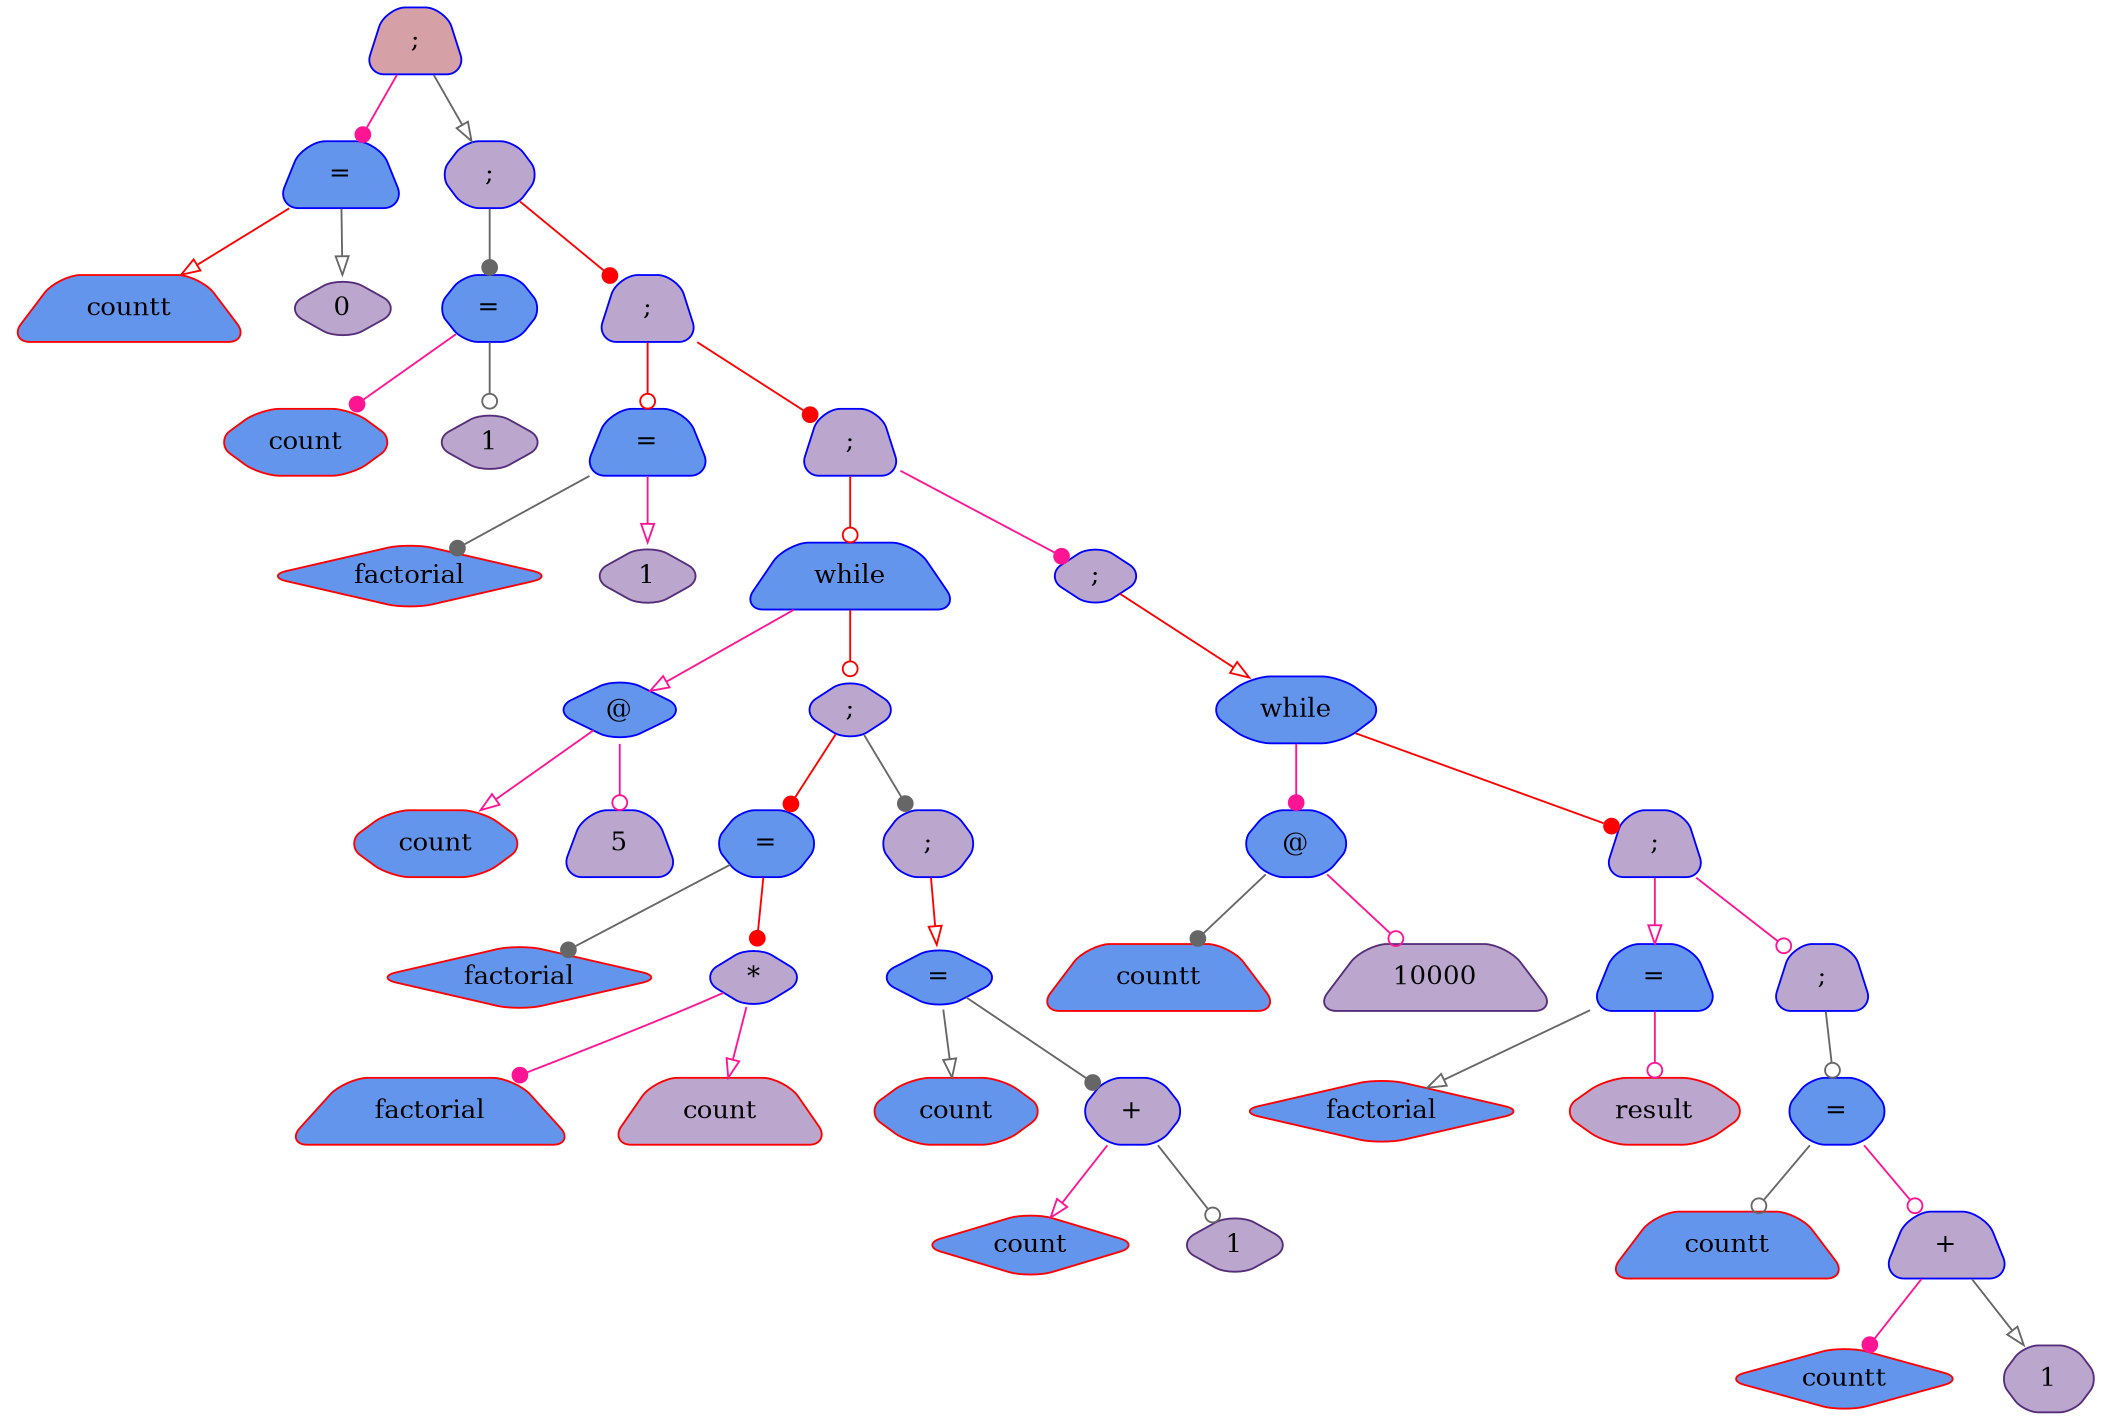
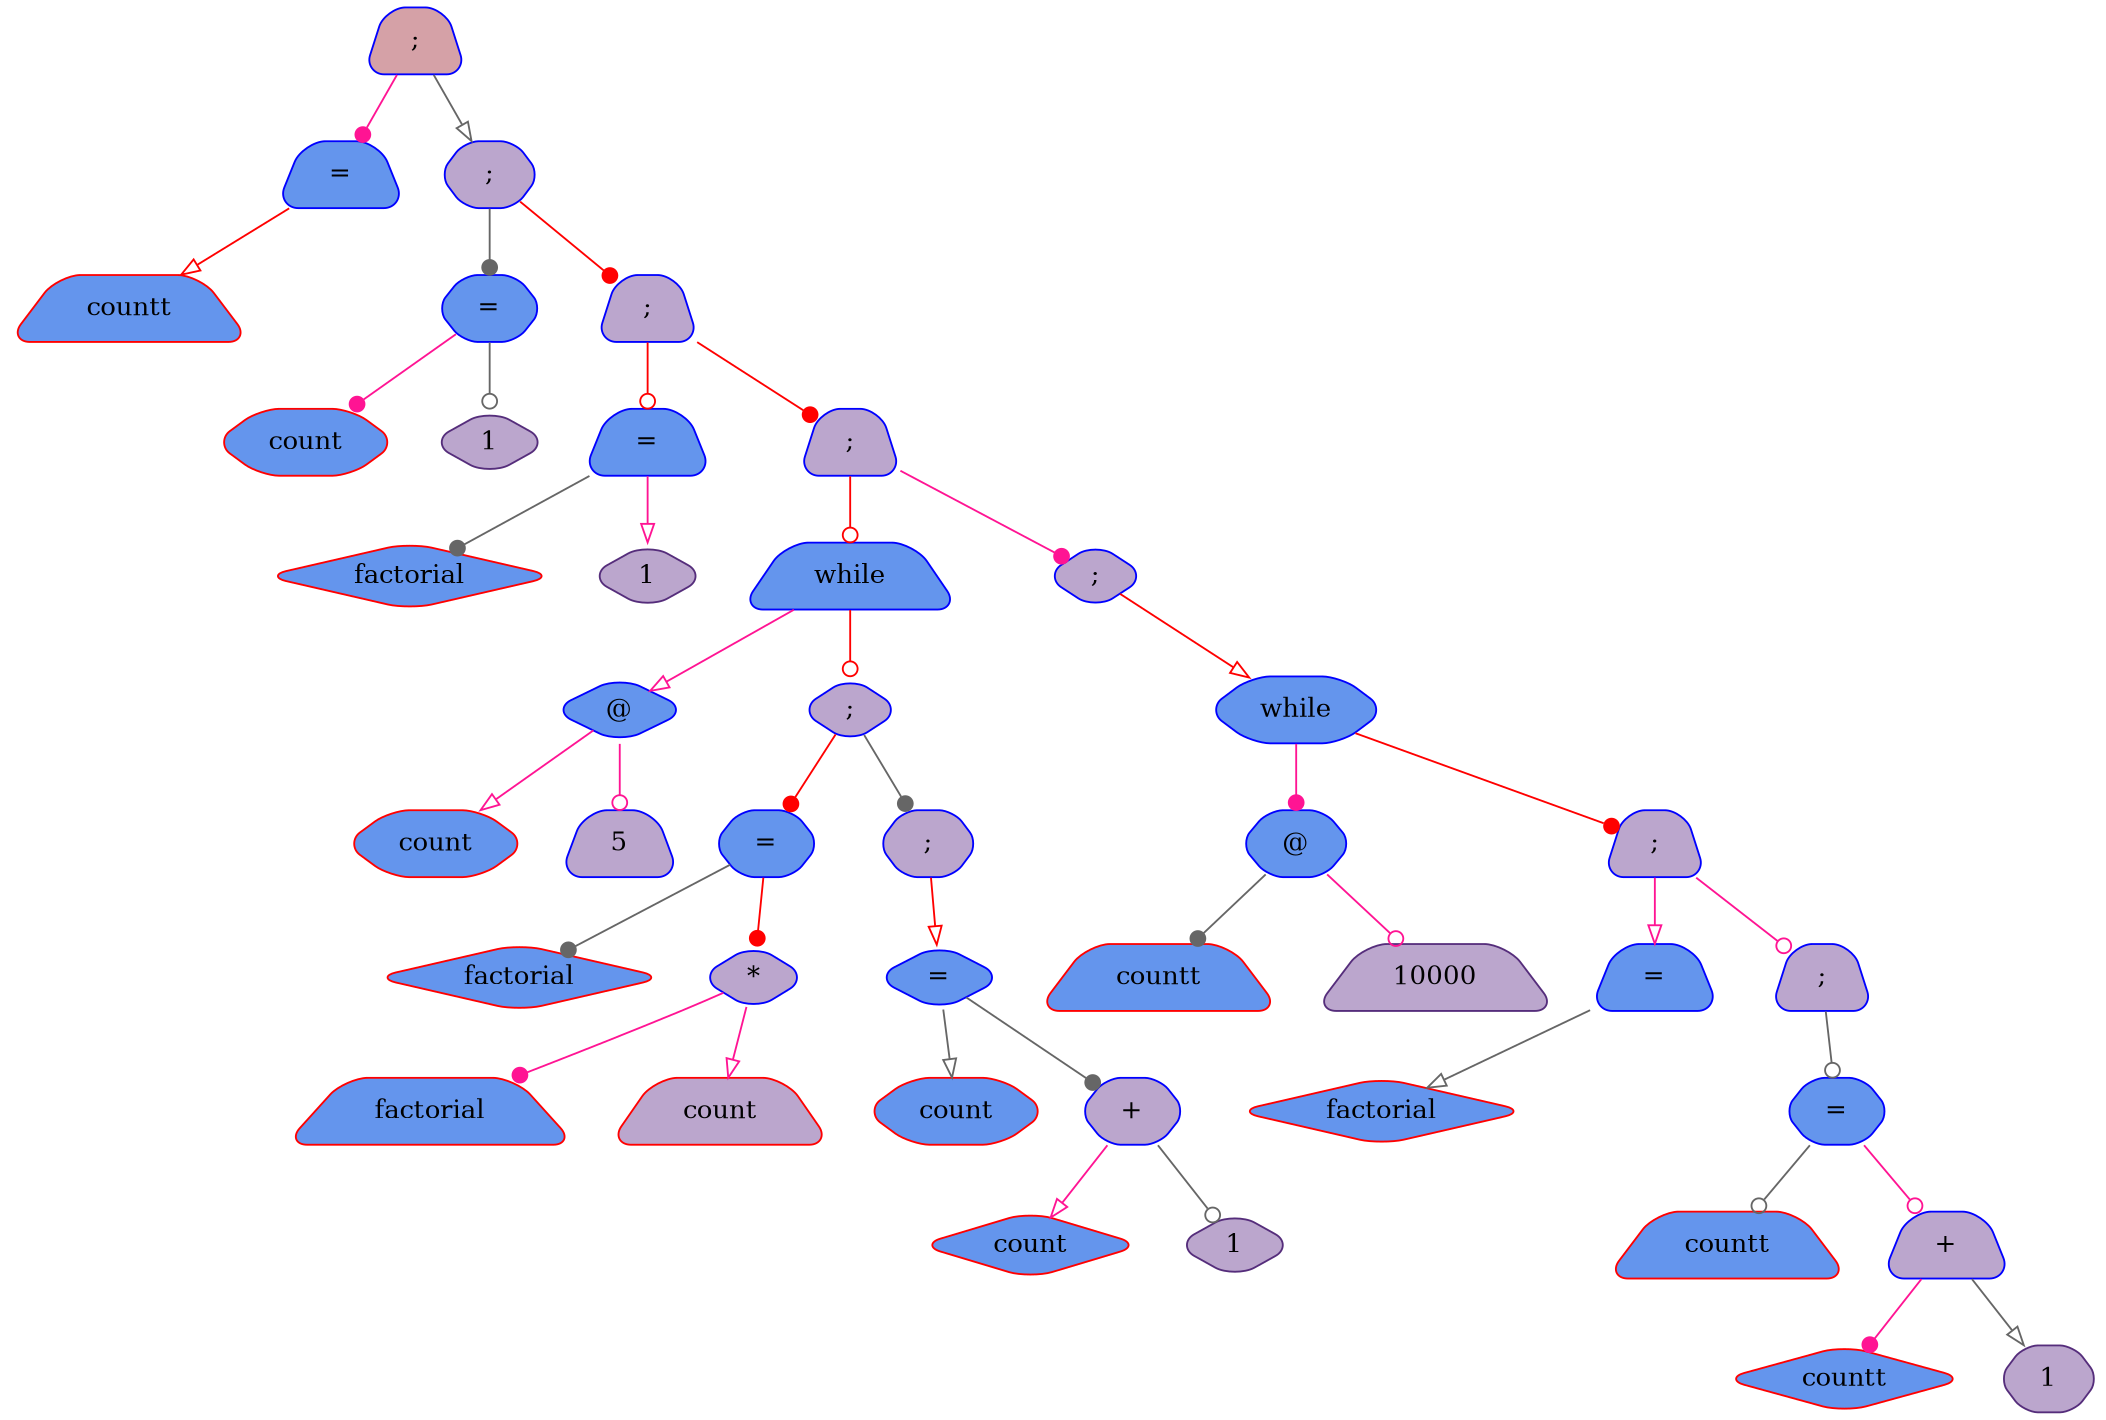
(343, 308) -> none
(1655, 1111) -> none
